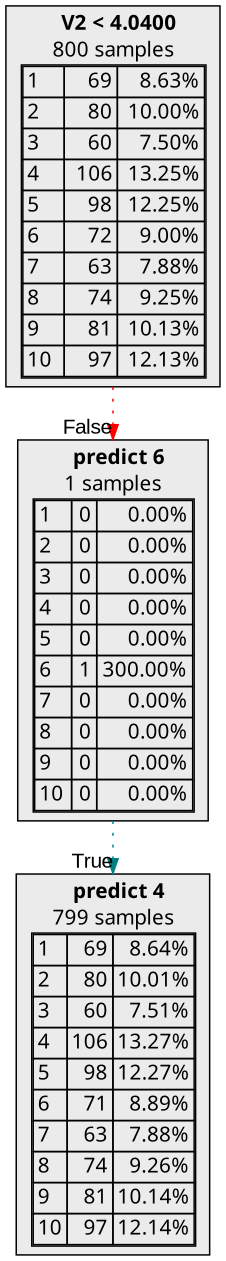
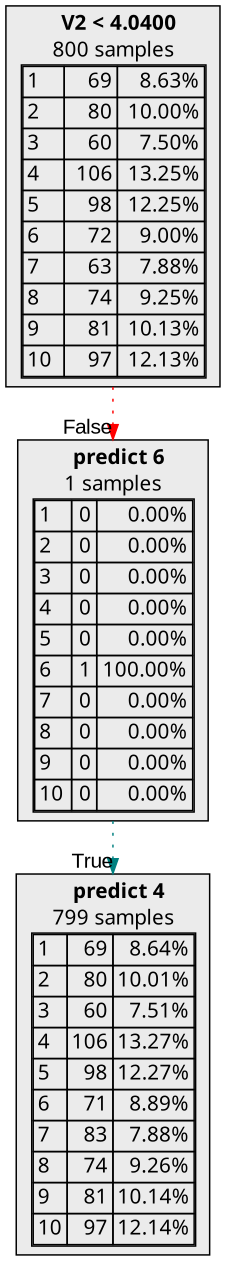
(145, 670) -> (145, 670)
(96, 1135) -> (96, 1135)
